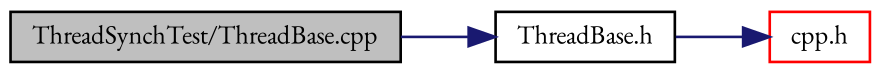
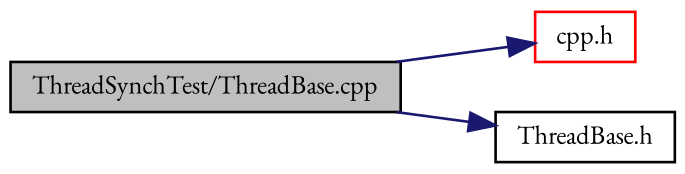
(709, 37) -> (452, 54)
